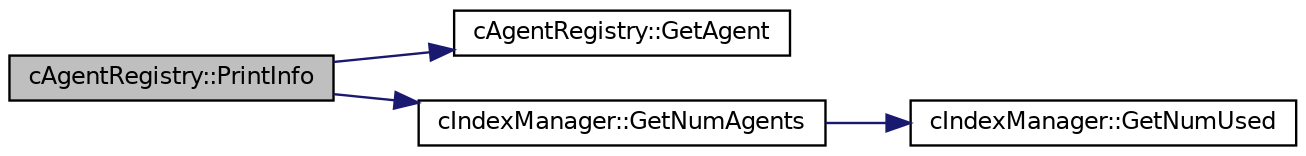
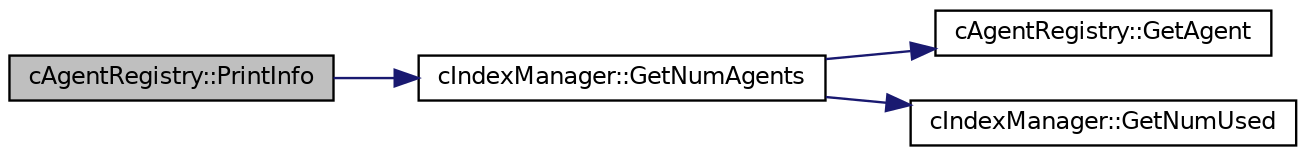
(381, 57) -> (868, 55)
